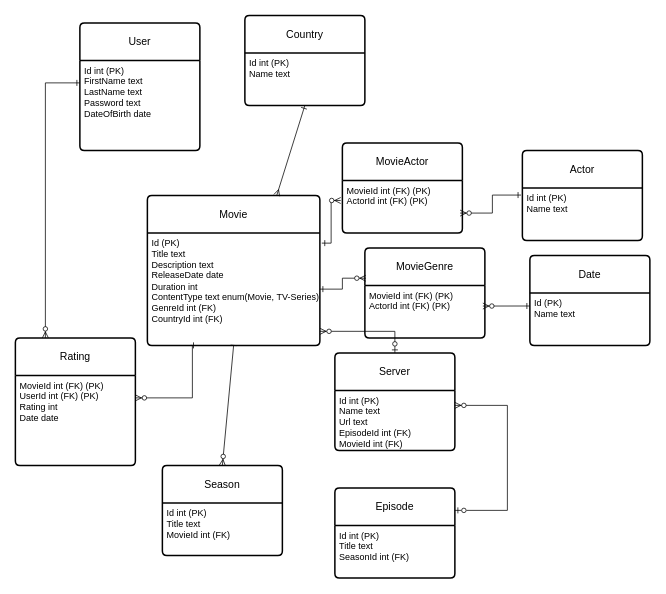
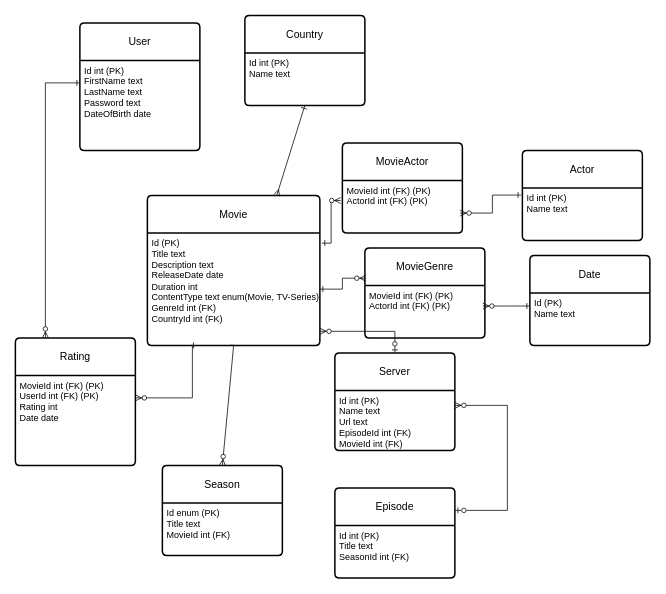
(203, 524) -> (203, 524)
